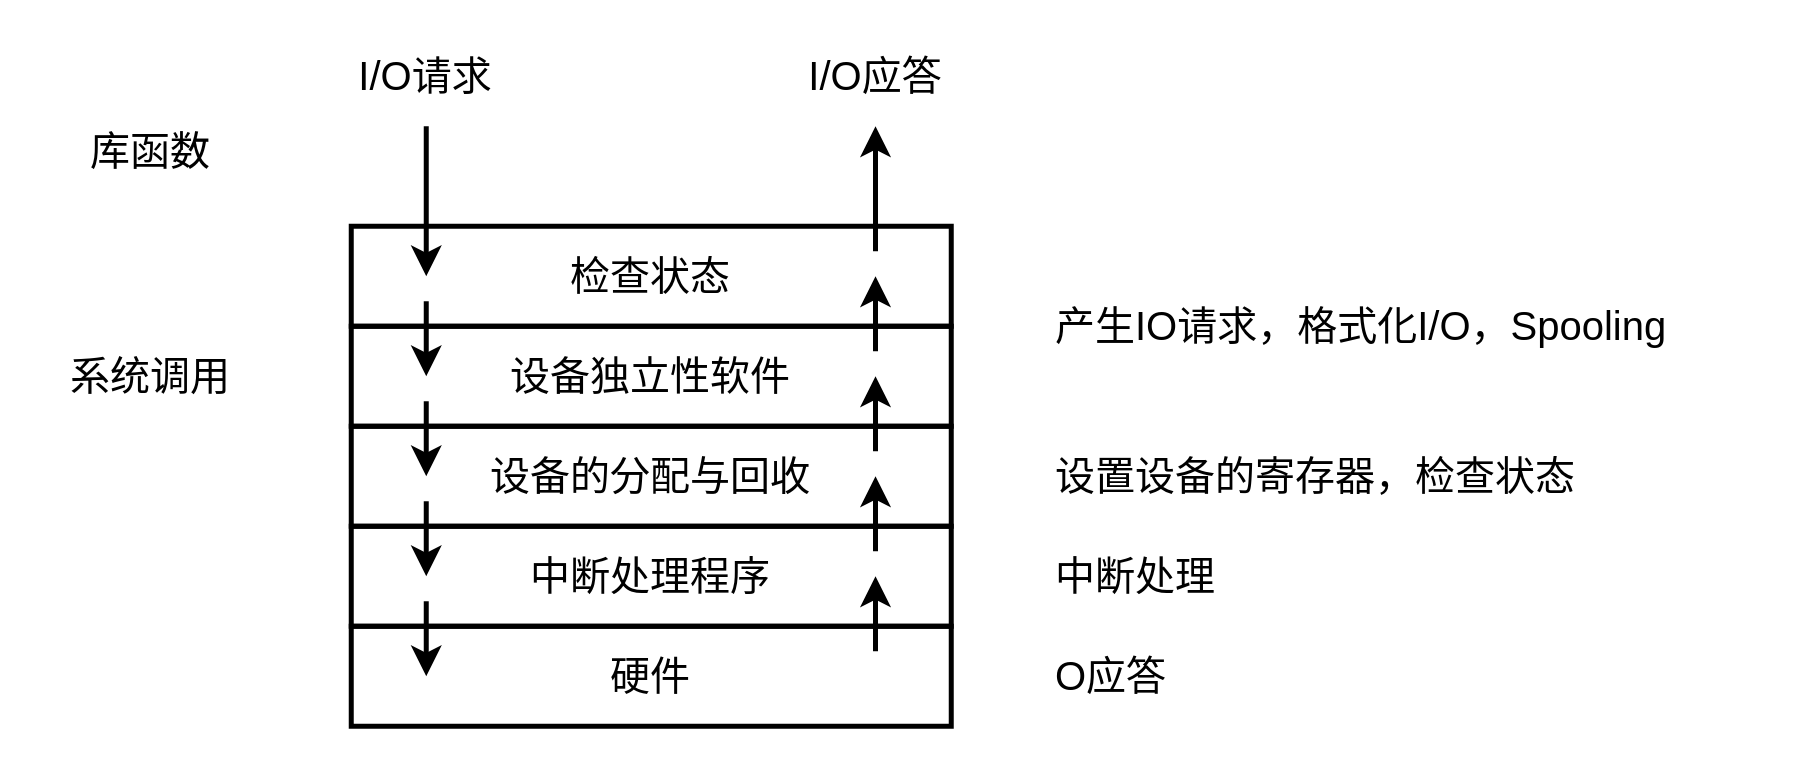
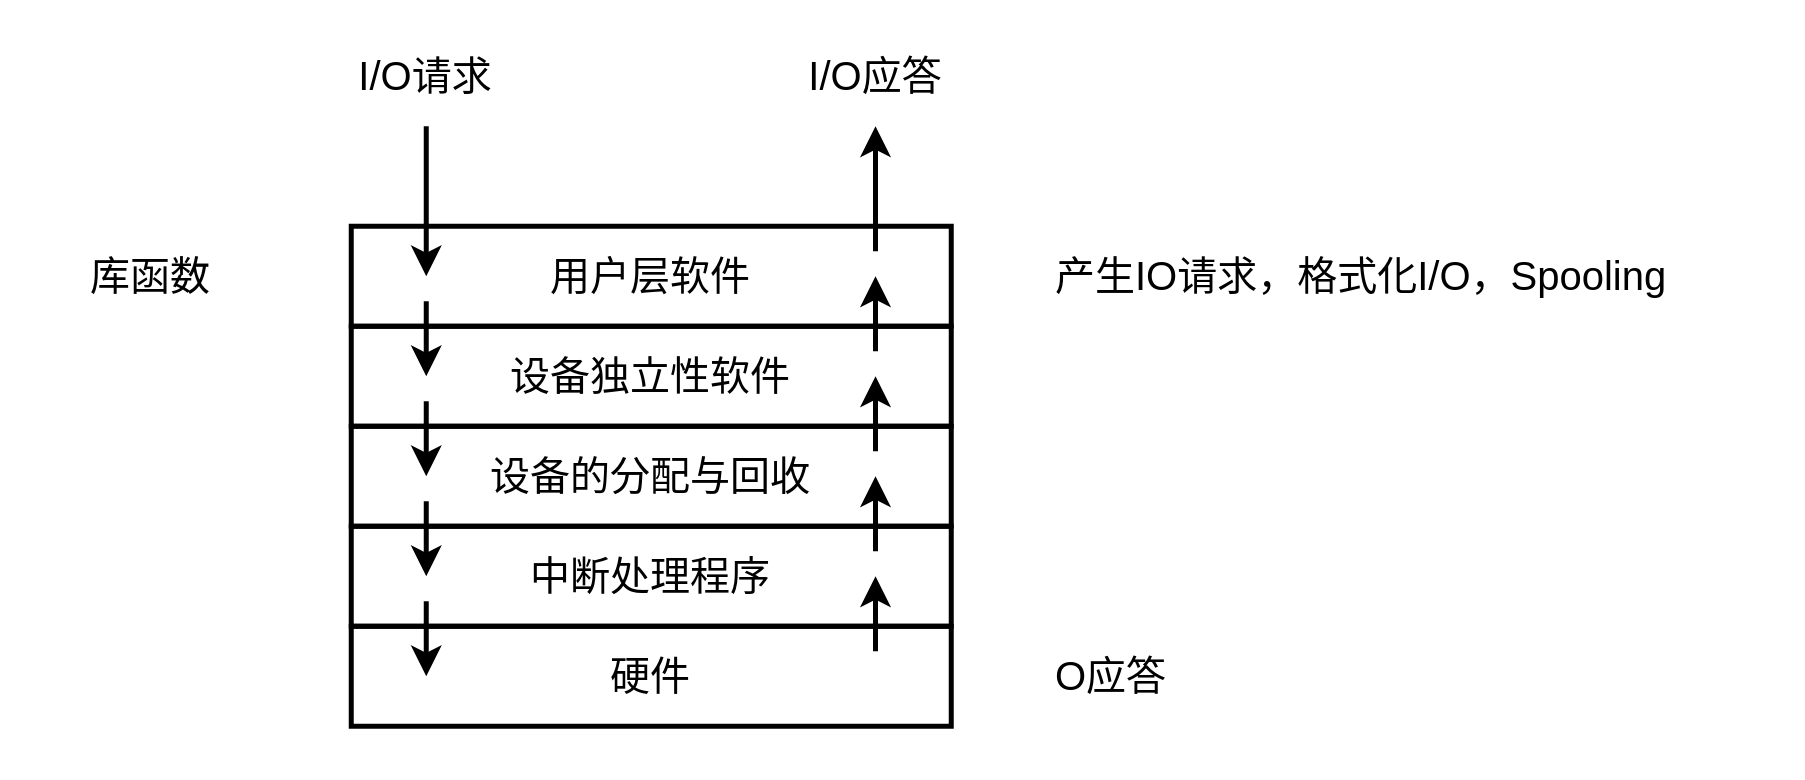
(151, 151) -> (151, 276)
(651, 276) -> (651, 276)
(1401, 326) -> (1401, 276)
(151, 376) -> none
(1401, 476) -> none
(1401, 576) -> none
